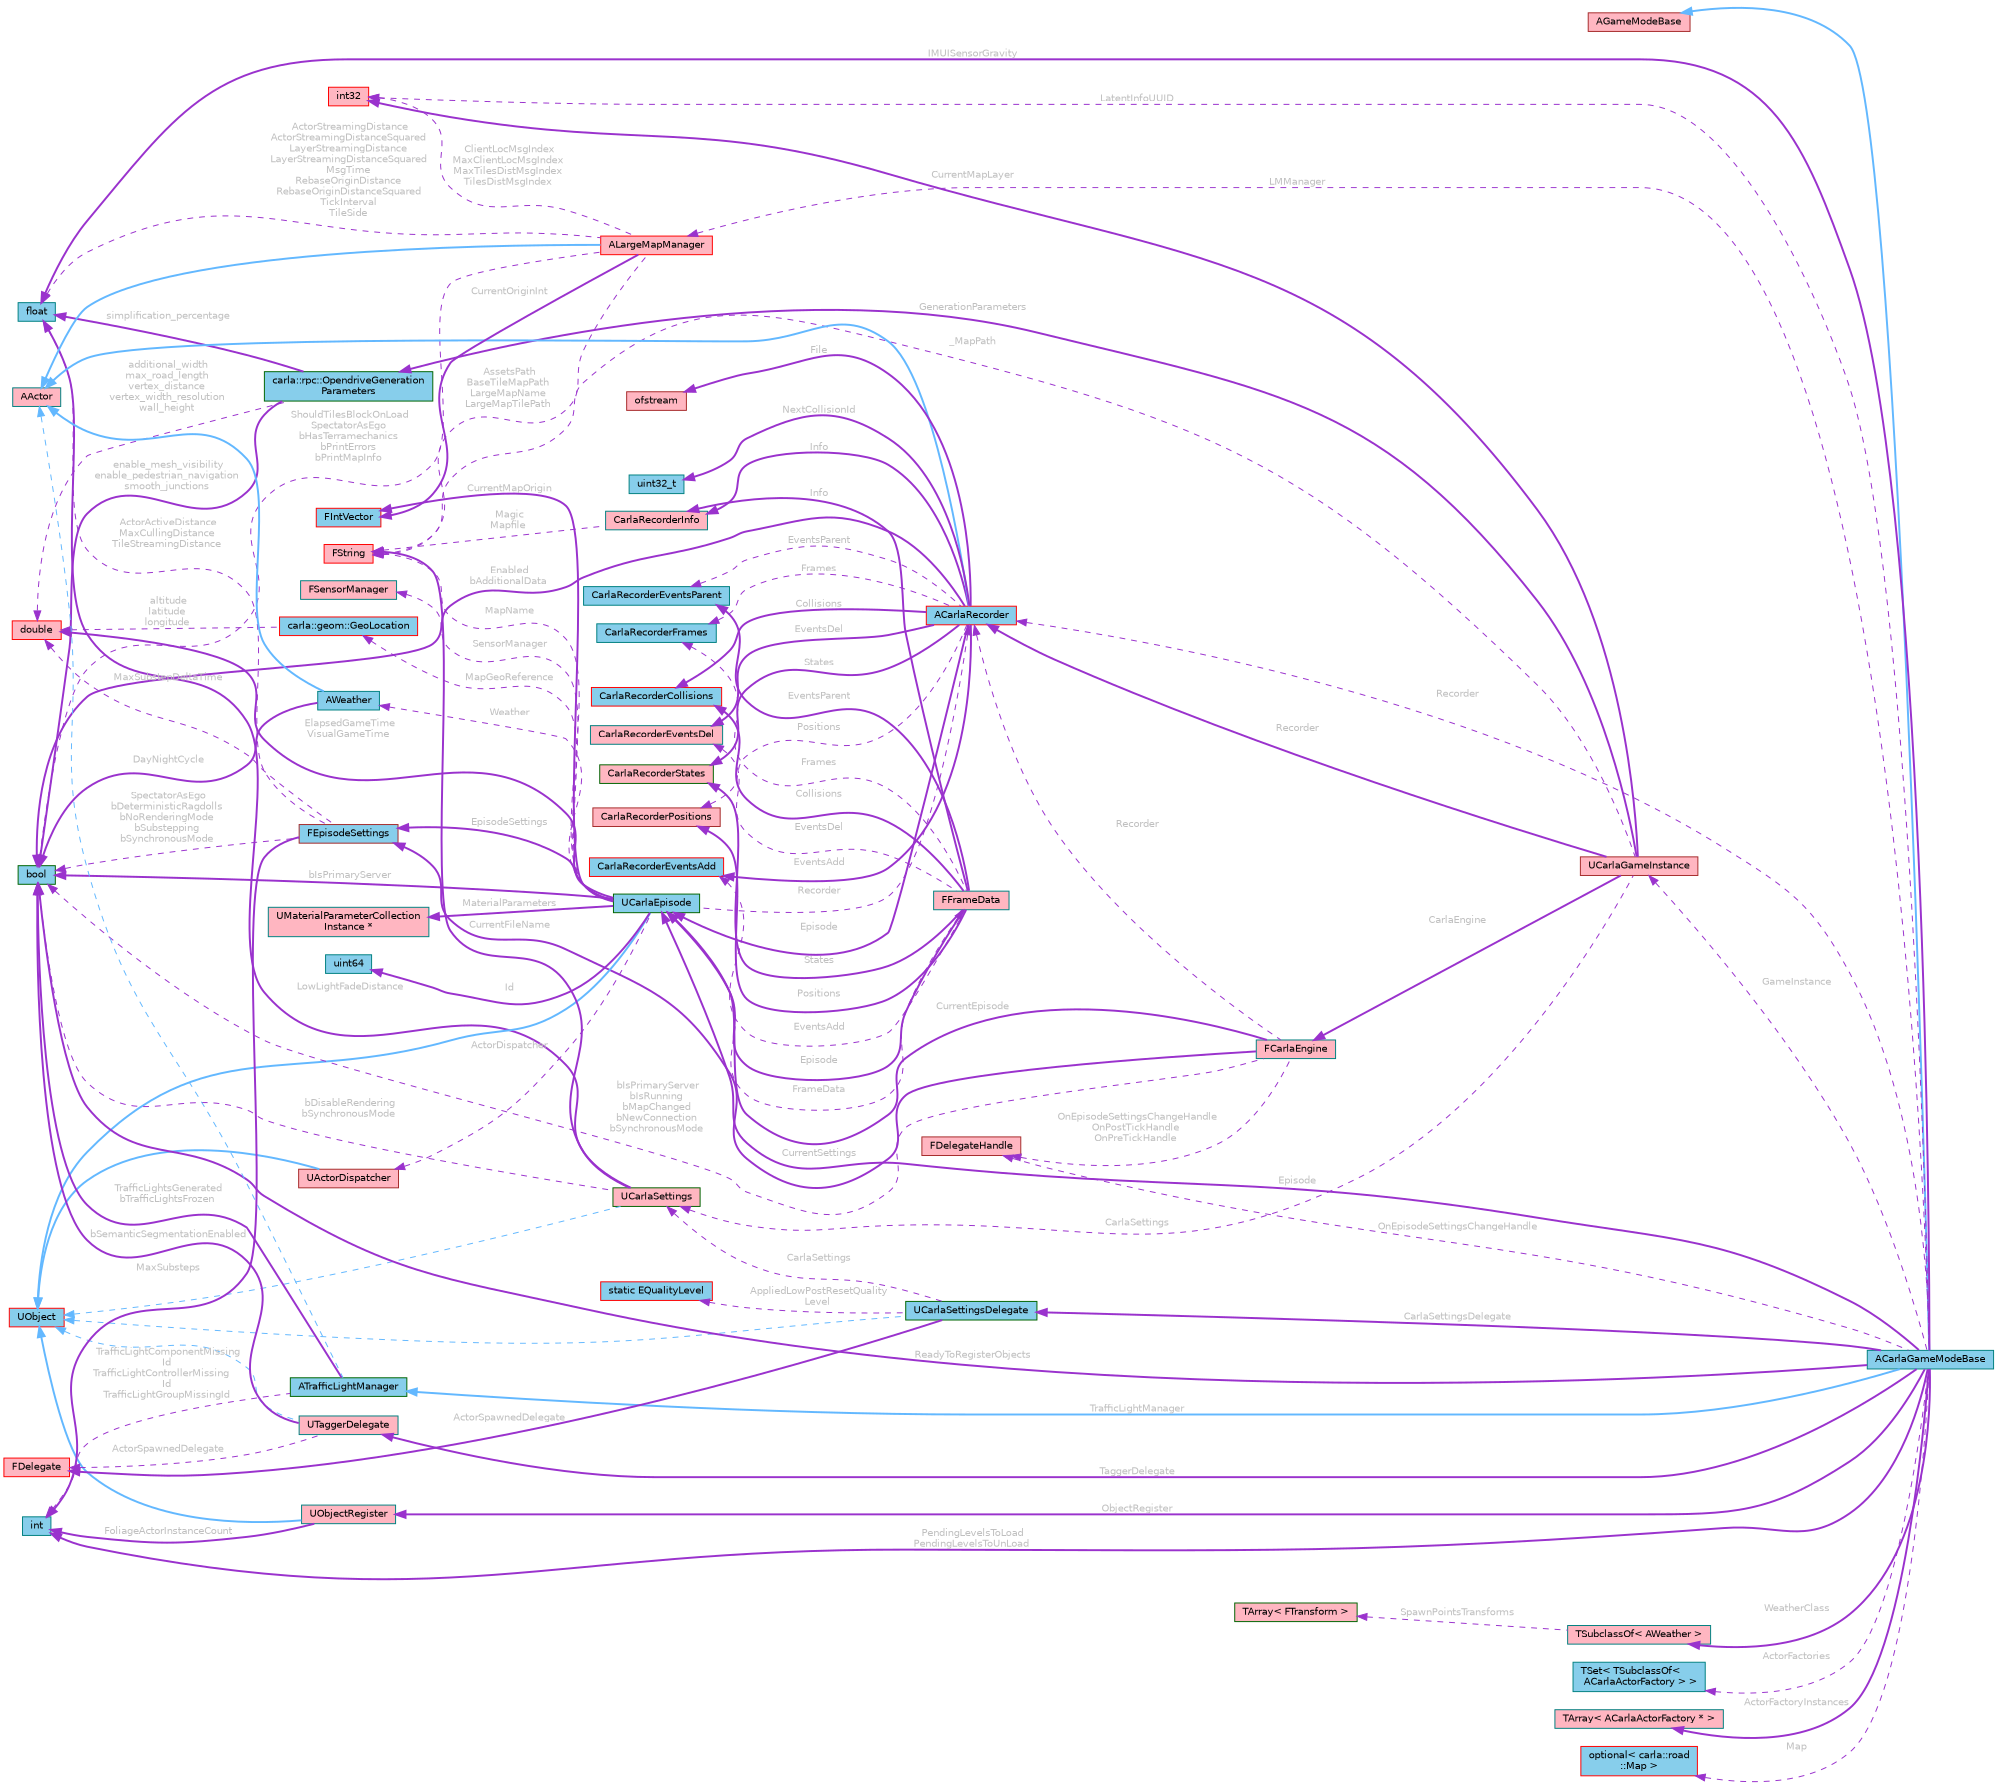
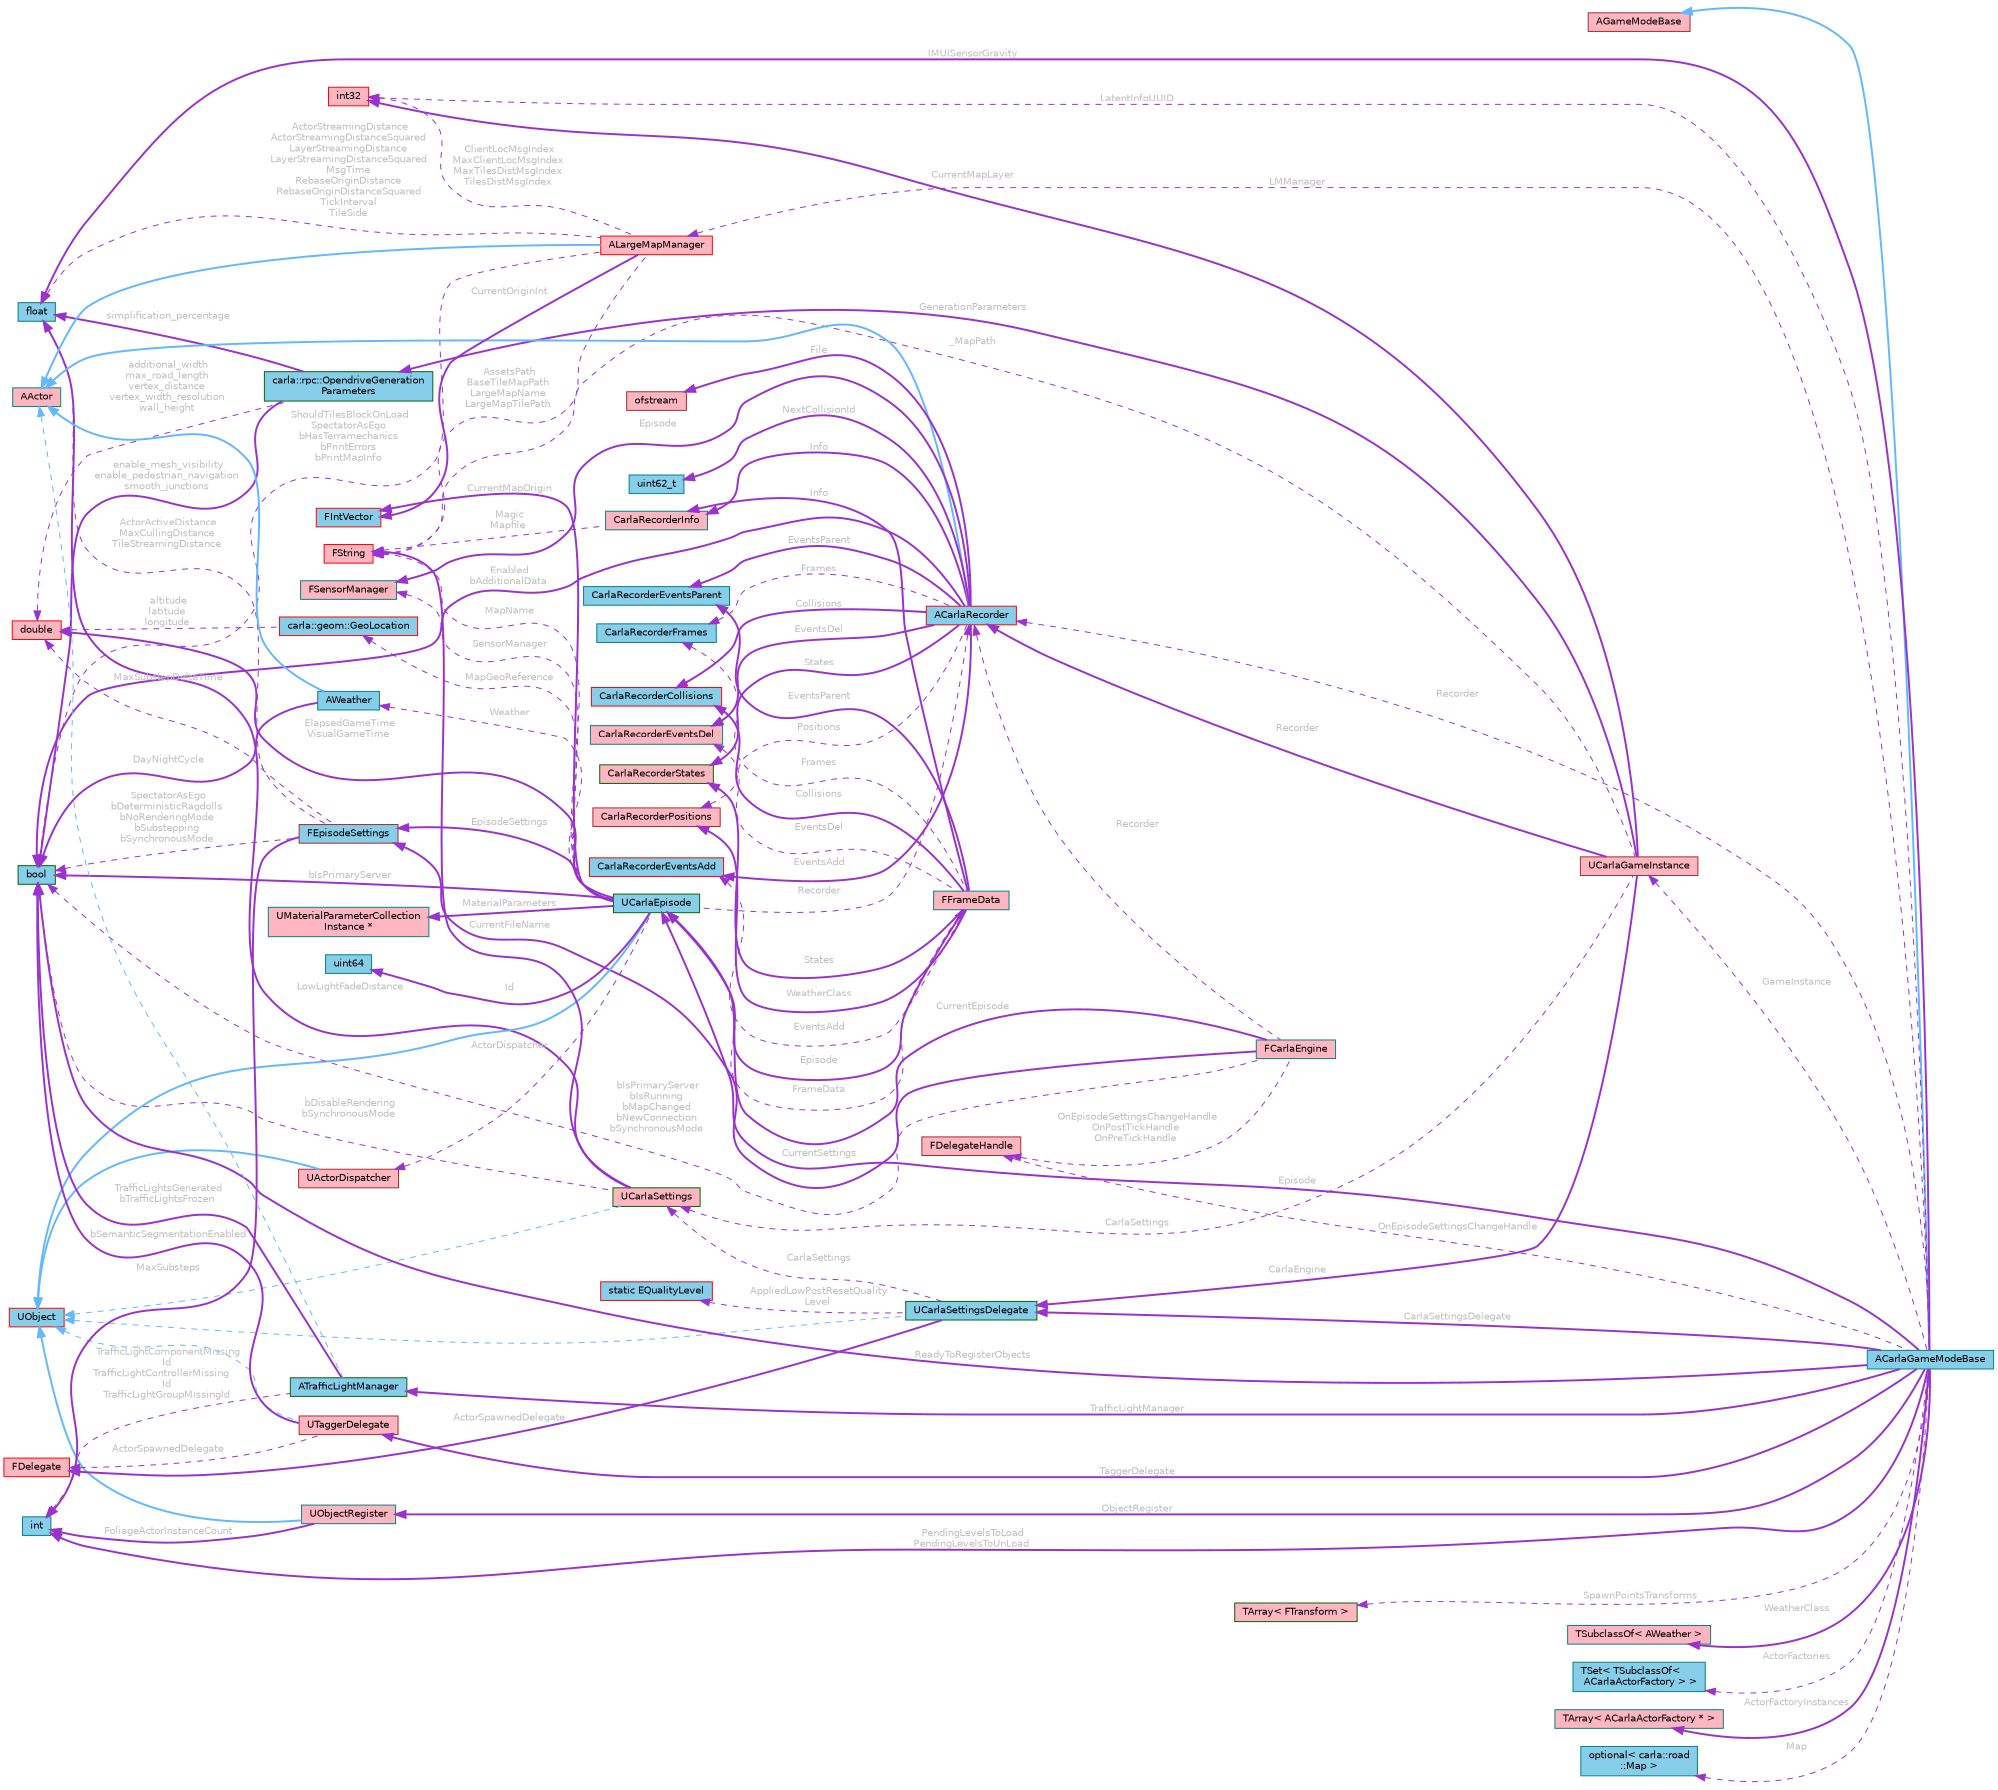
(657, 484) -> (657, 484)
(835, 547) -> (835, 547)
(900, 897) -> (735, 424)
(1472, 955) -> (1486, 1258)
(818, 994) -> (818, 994)
(1160, 1415) -> (1160, 1415)
(349, 1425) -> (349, 1425)
(1467, 1624) -> (1720, 1600)
(1639, 1761) -> (1639, 1761)
